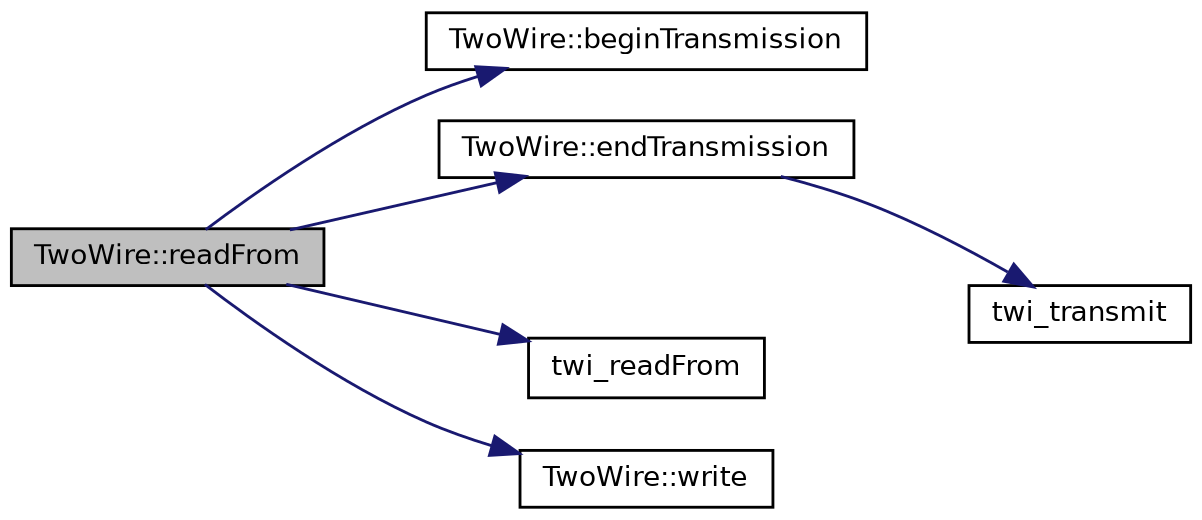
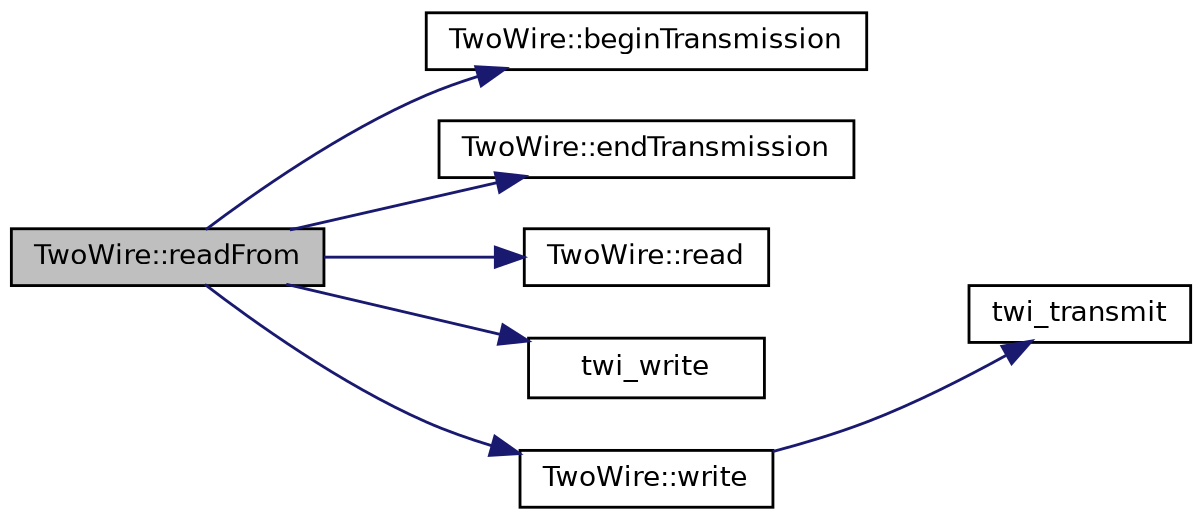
(898, 216) -> (893, 411)
none -> (646, 257)
(646, 368) -> (646, 368)
